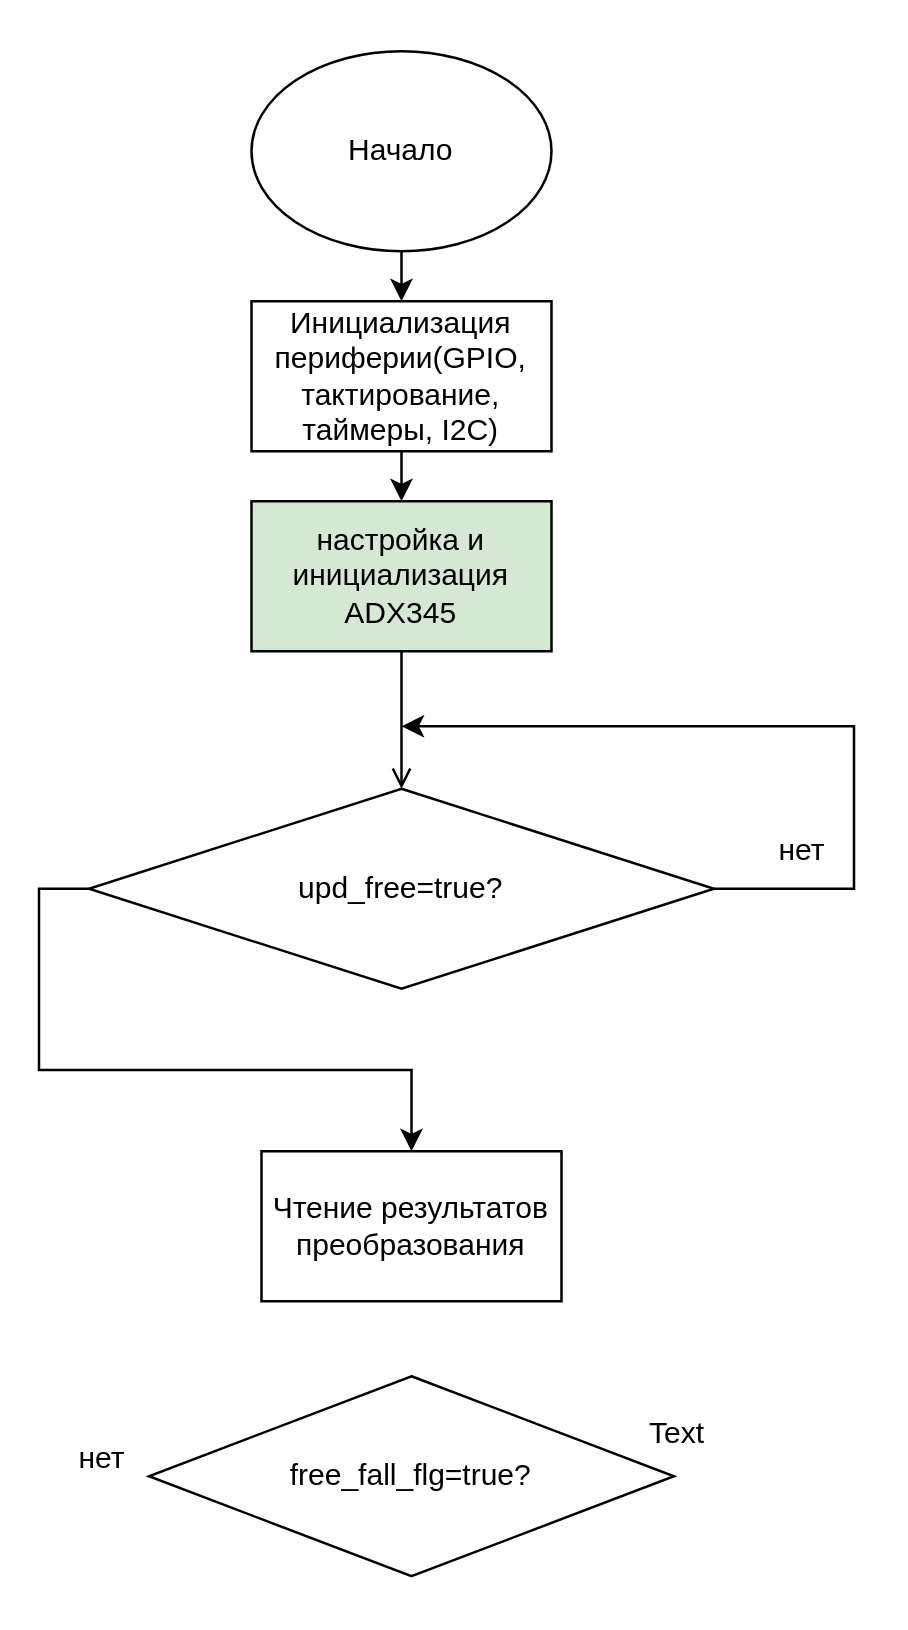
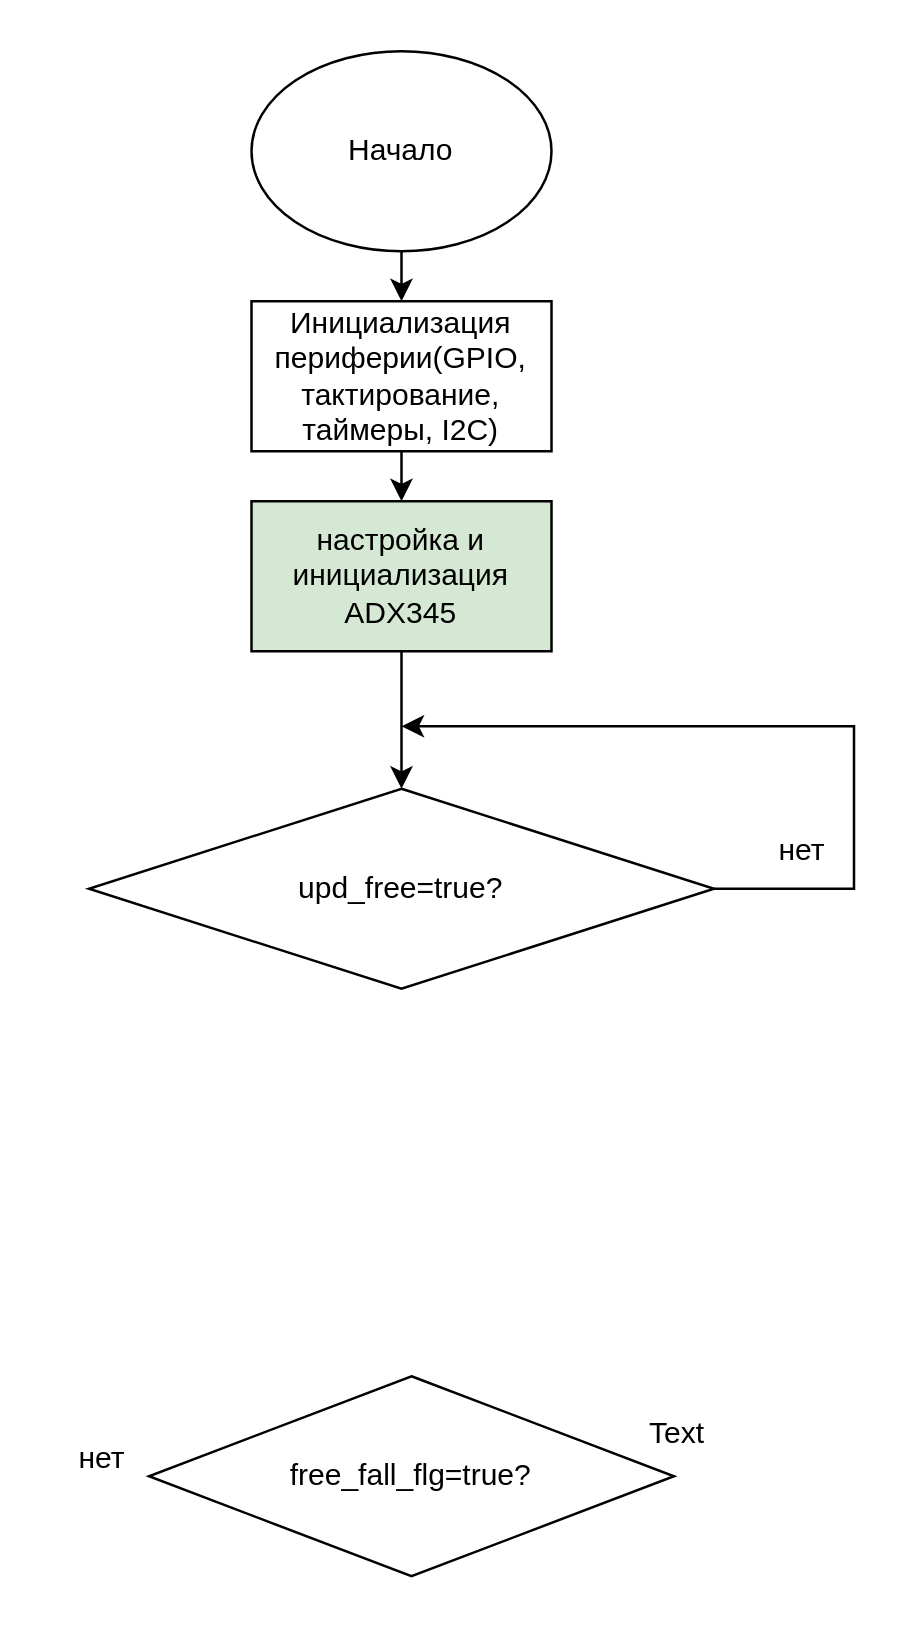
(401, 774) -> (401, 770)
(142, 1070) -> none
(411, 1226) -> none
